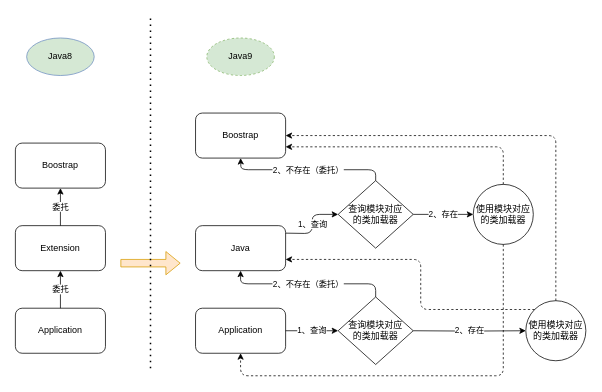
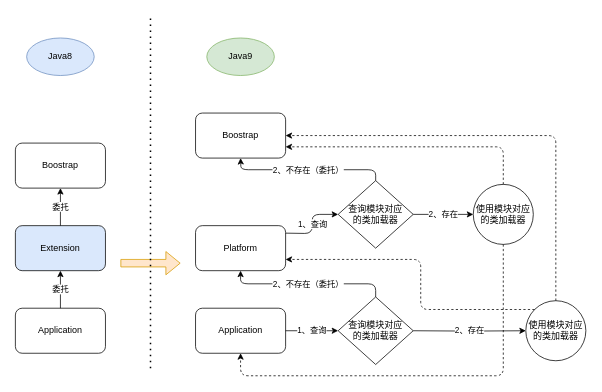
(60, 57) -> (60, 57)
(240, 57) -> (240, 57)
(60, 248) -> (60, 248)
(240, 248) -> (240, 248)
